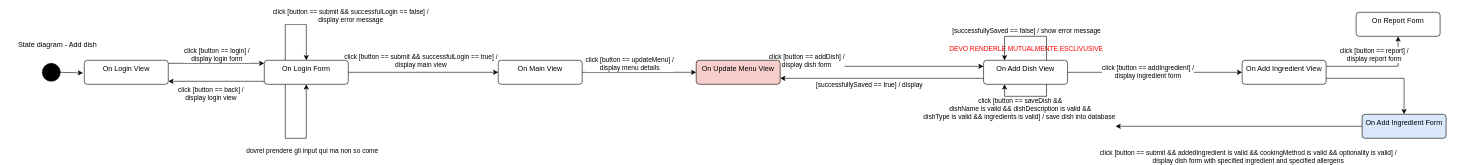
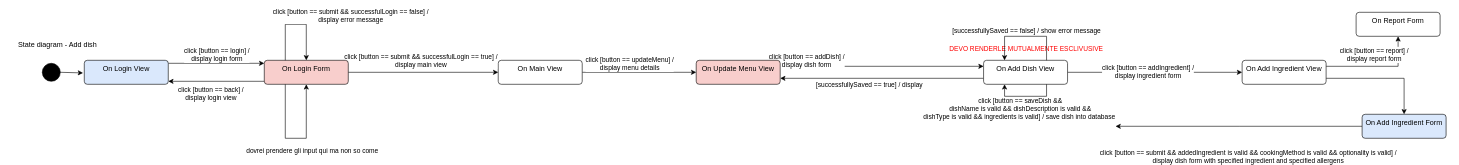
(126, 72) -> (126, 72)
(306, 72) -> (306, 72)
